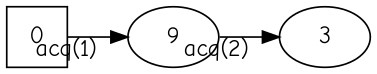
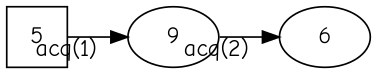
(37, 37) -> (37, 37)
(325, 37) -> (325, 37)
